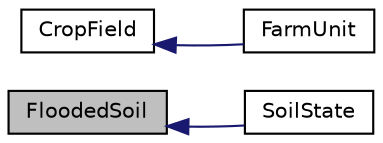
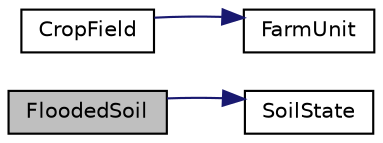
(210, 45) -> (188, 17)
(217, 127) -> (195, 98)
